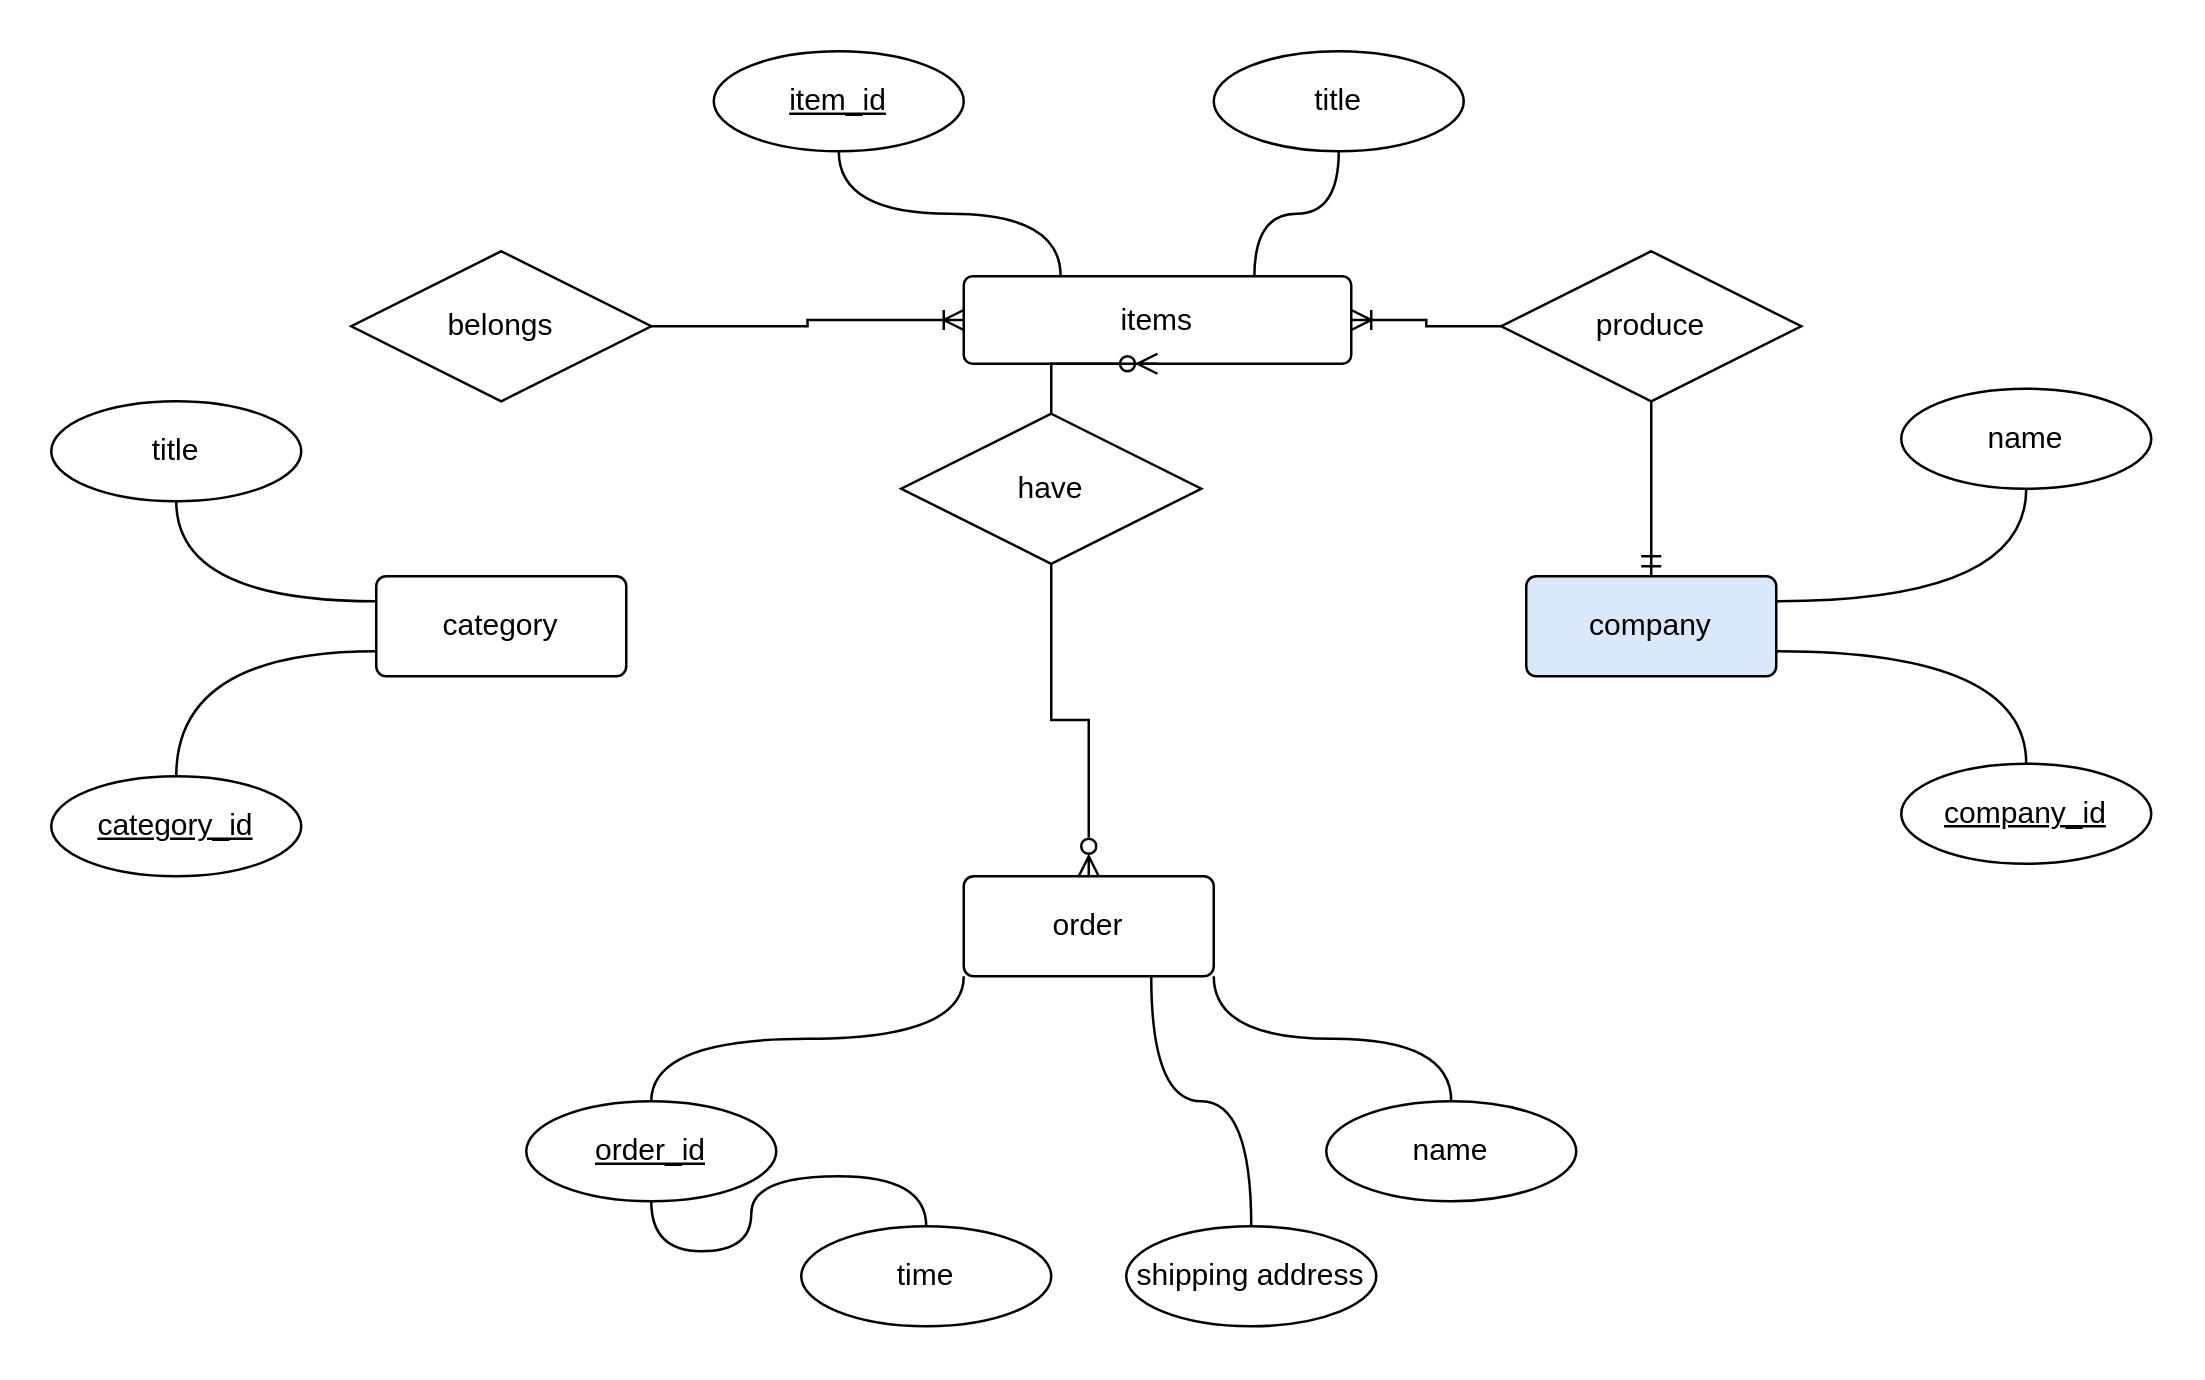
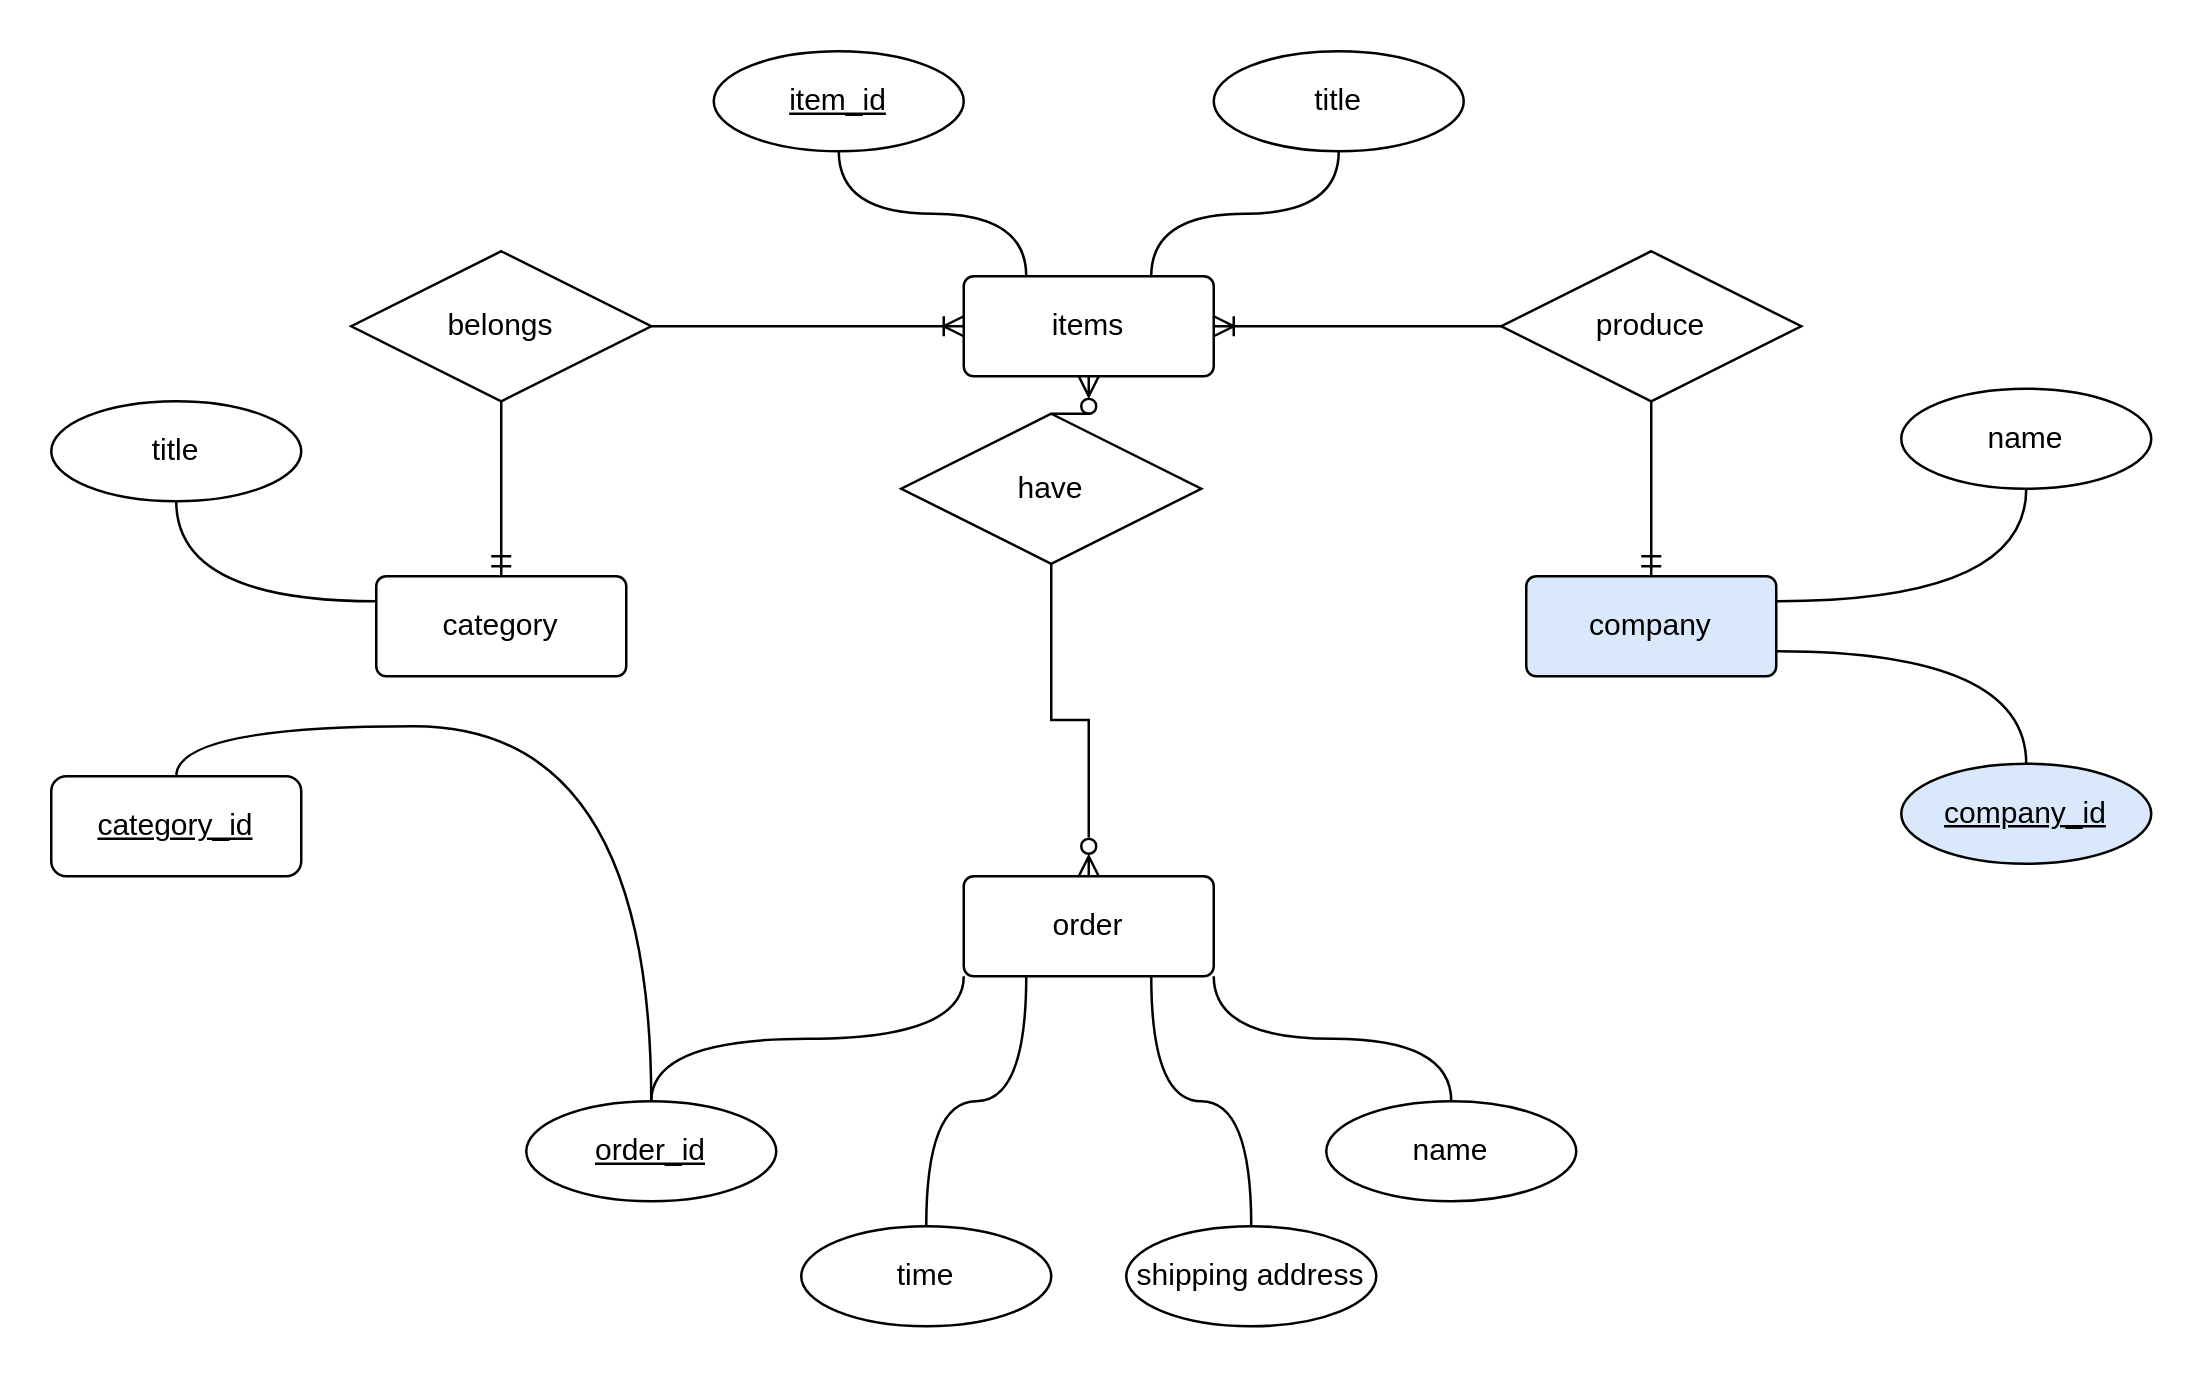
(1158, 320) -> (1089, 326)
none -> (501, 489)
(248, 671) -> (525, 755)
(2026, 814) -> (2026, 814)
(176, 826) -> (176, 826)
(766, 1189) -> (978, 1101)
